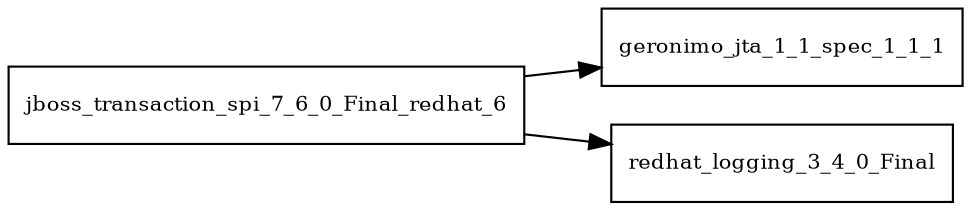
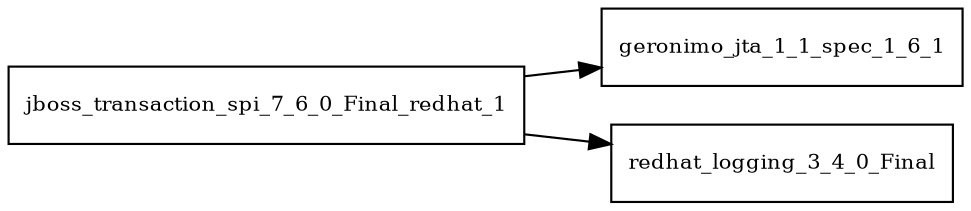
(782, 47) -> (782, 47)
(266, 105) -> (266, 105)
